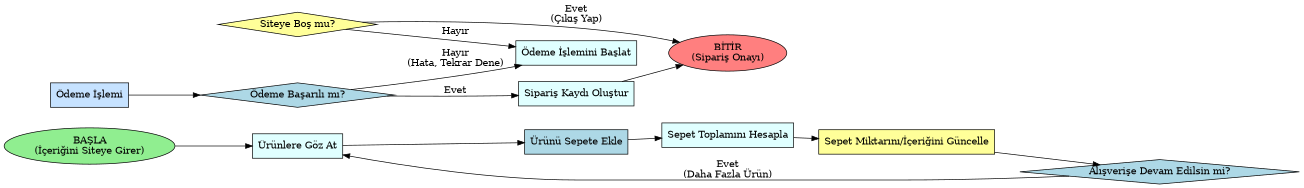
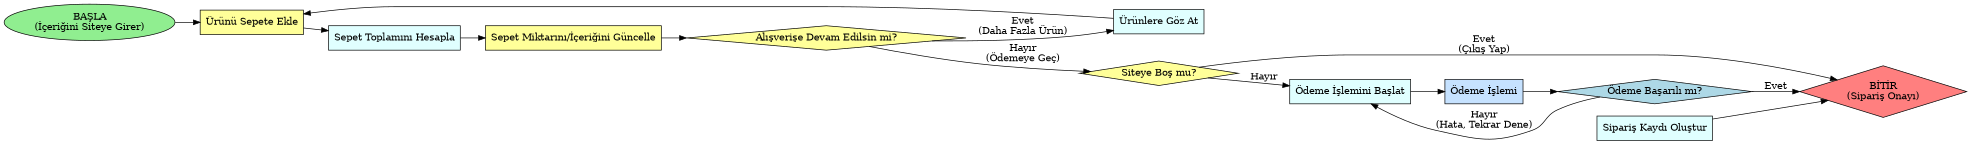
(728, 53) -> (1883, 92)
none -> (976, 63)
none -> (1424, 92)
(449, 96) -> (1772, 92)
(576, 142) -> (252, 22)
(210, 146) -> (184, 22)
(1160, 172) -> (826, 38)
